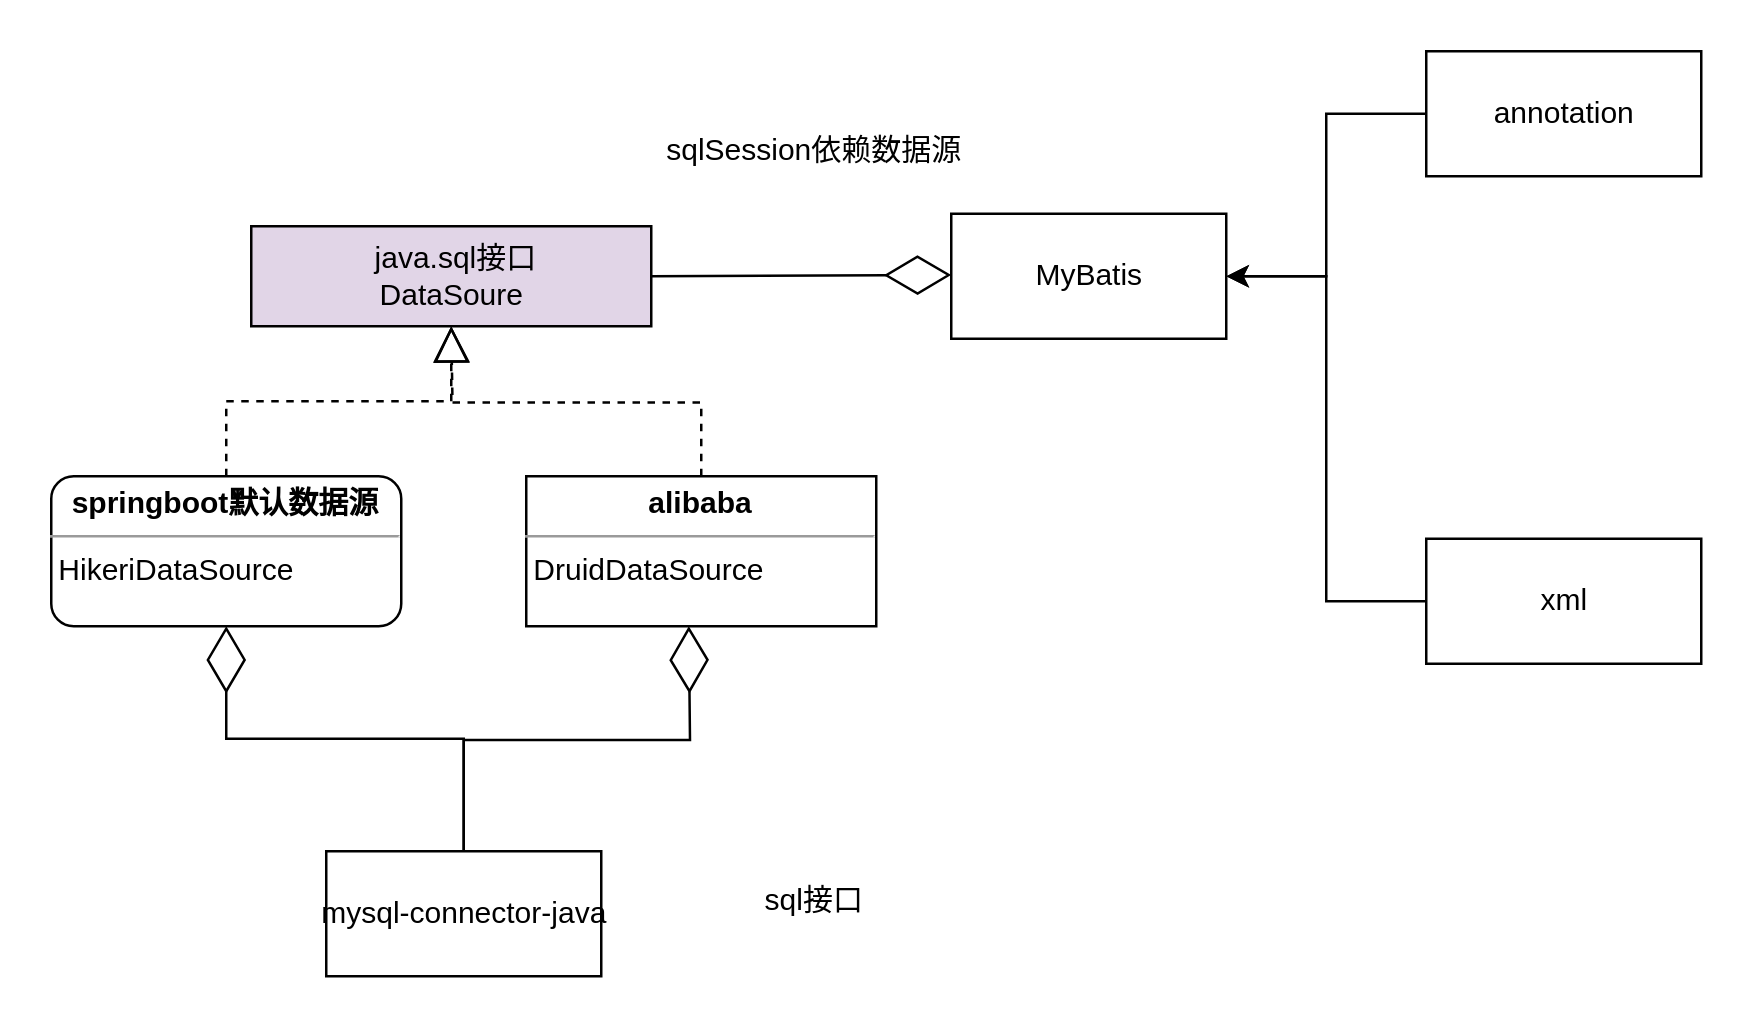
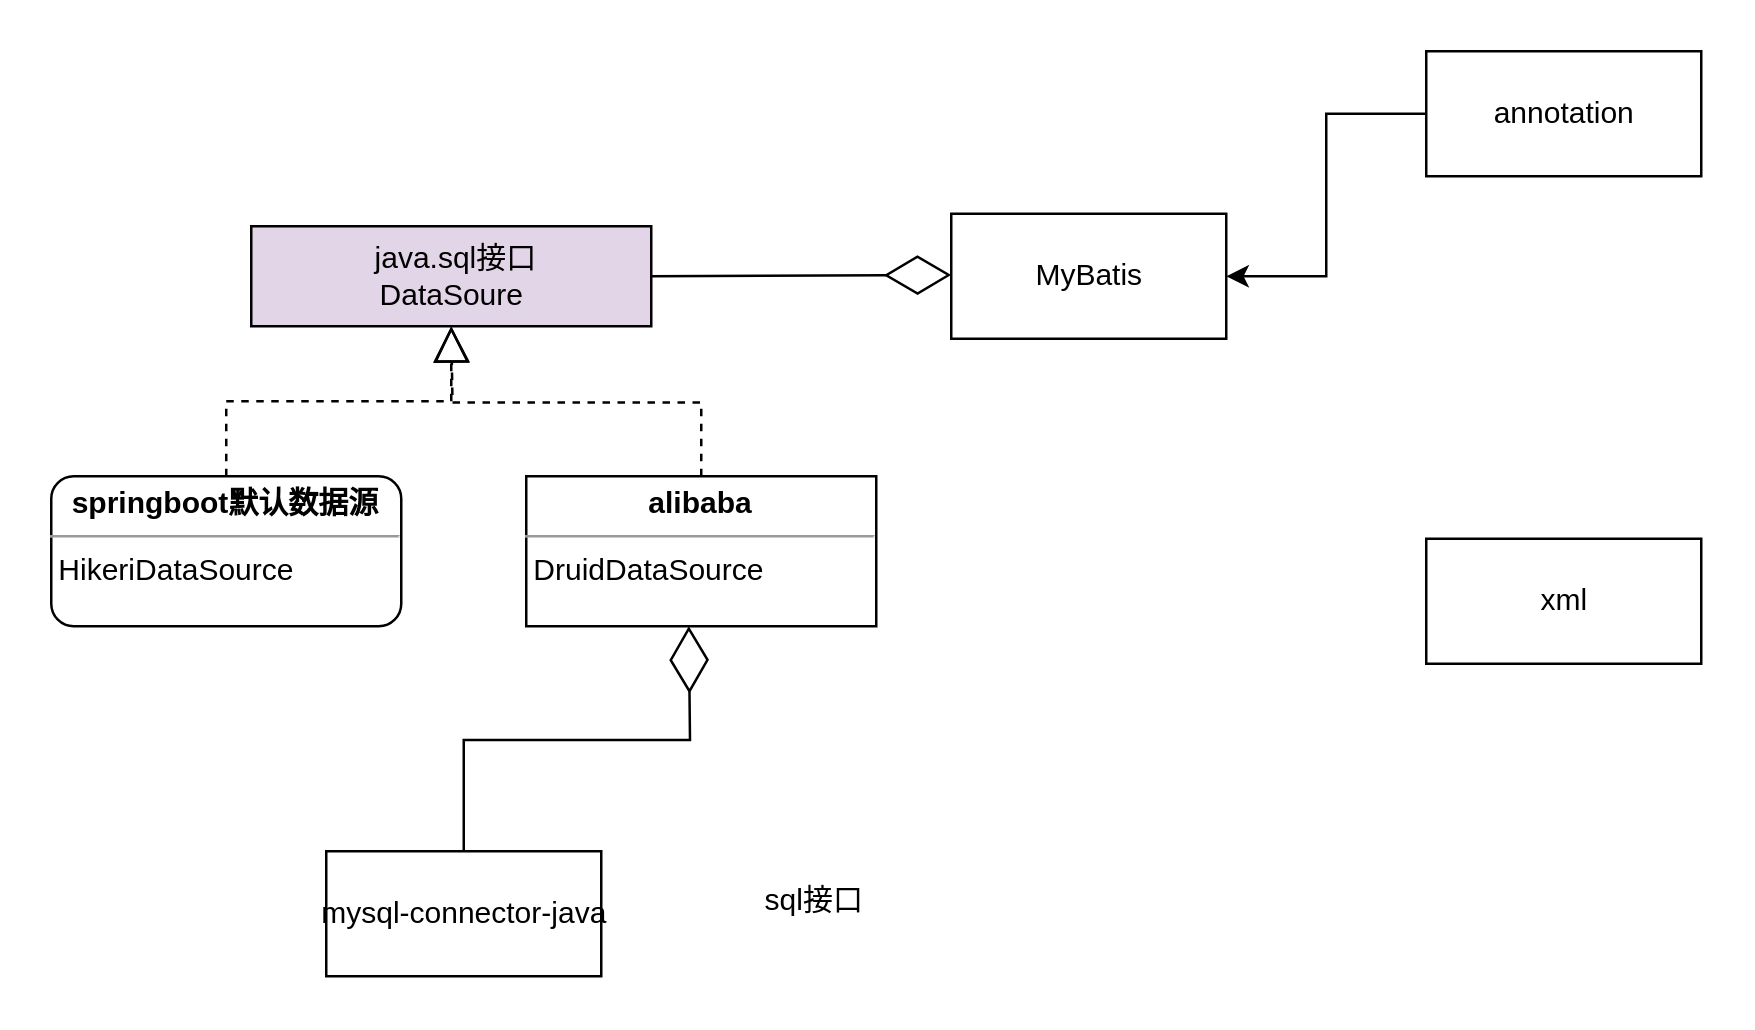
(814, 151) -> none
(1326, 491) -> none
(320, 739) -> none
